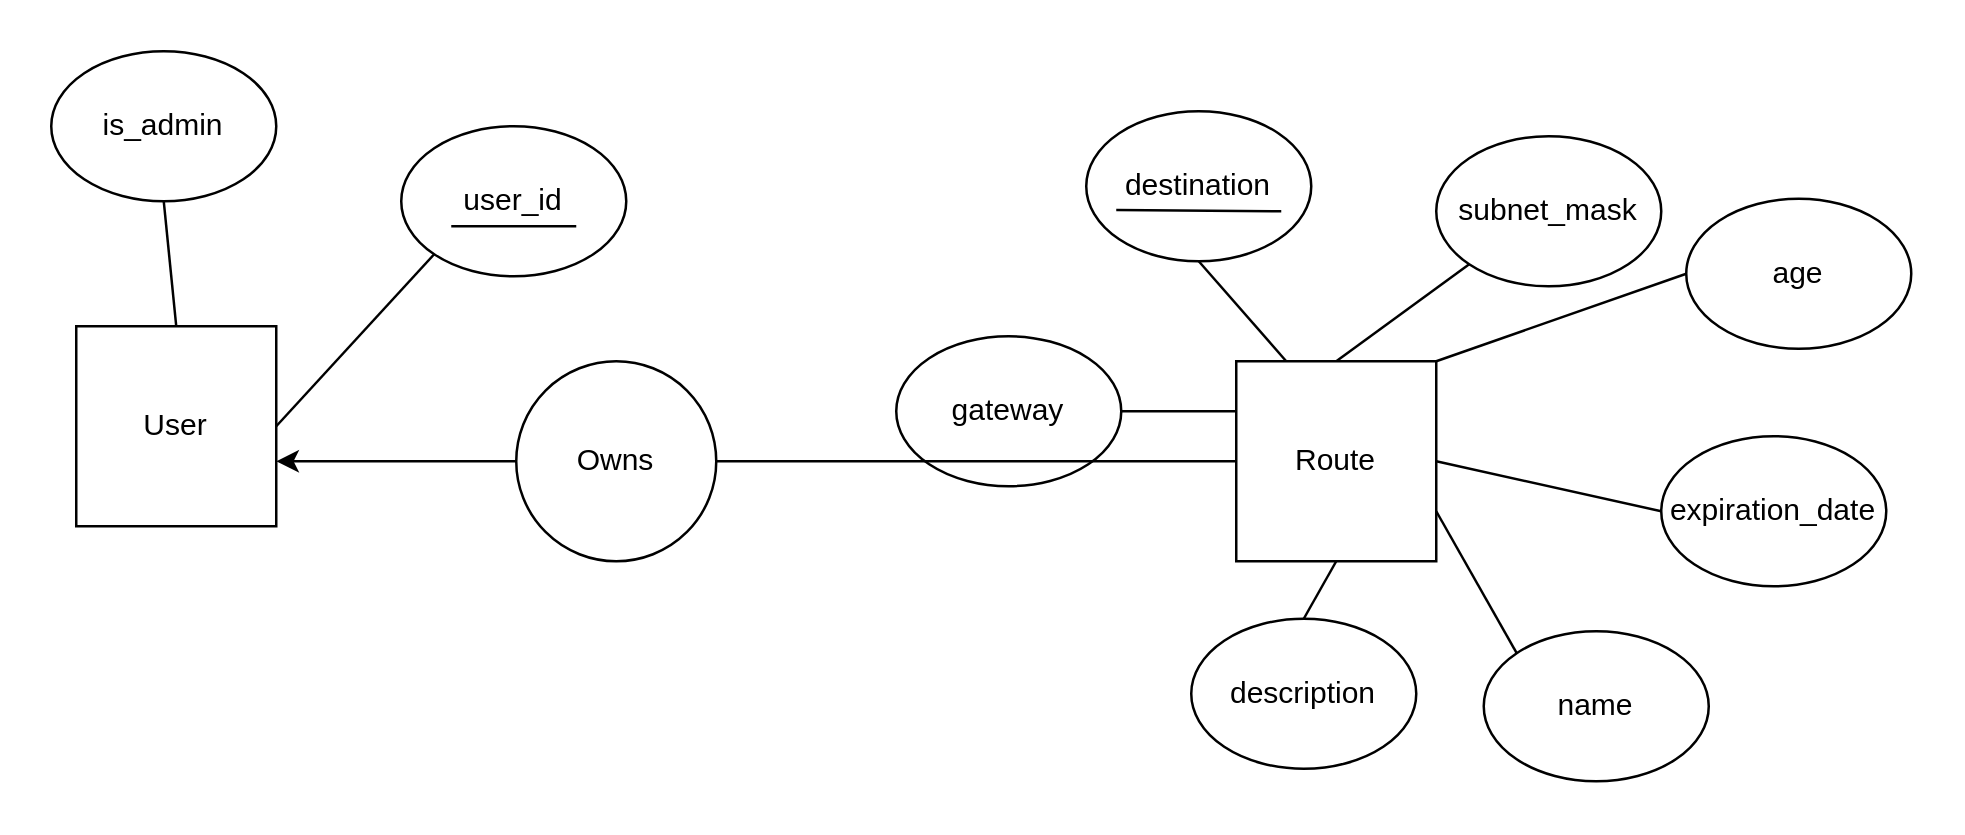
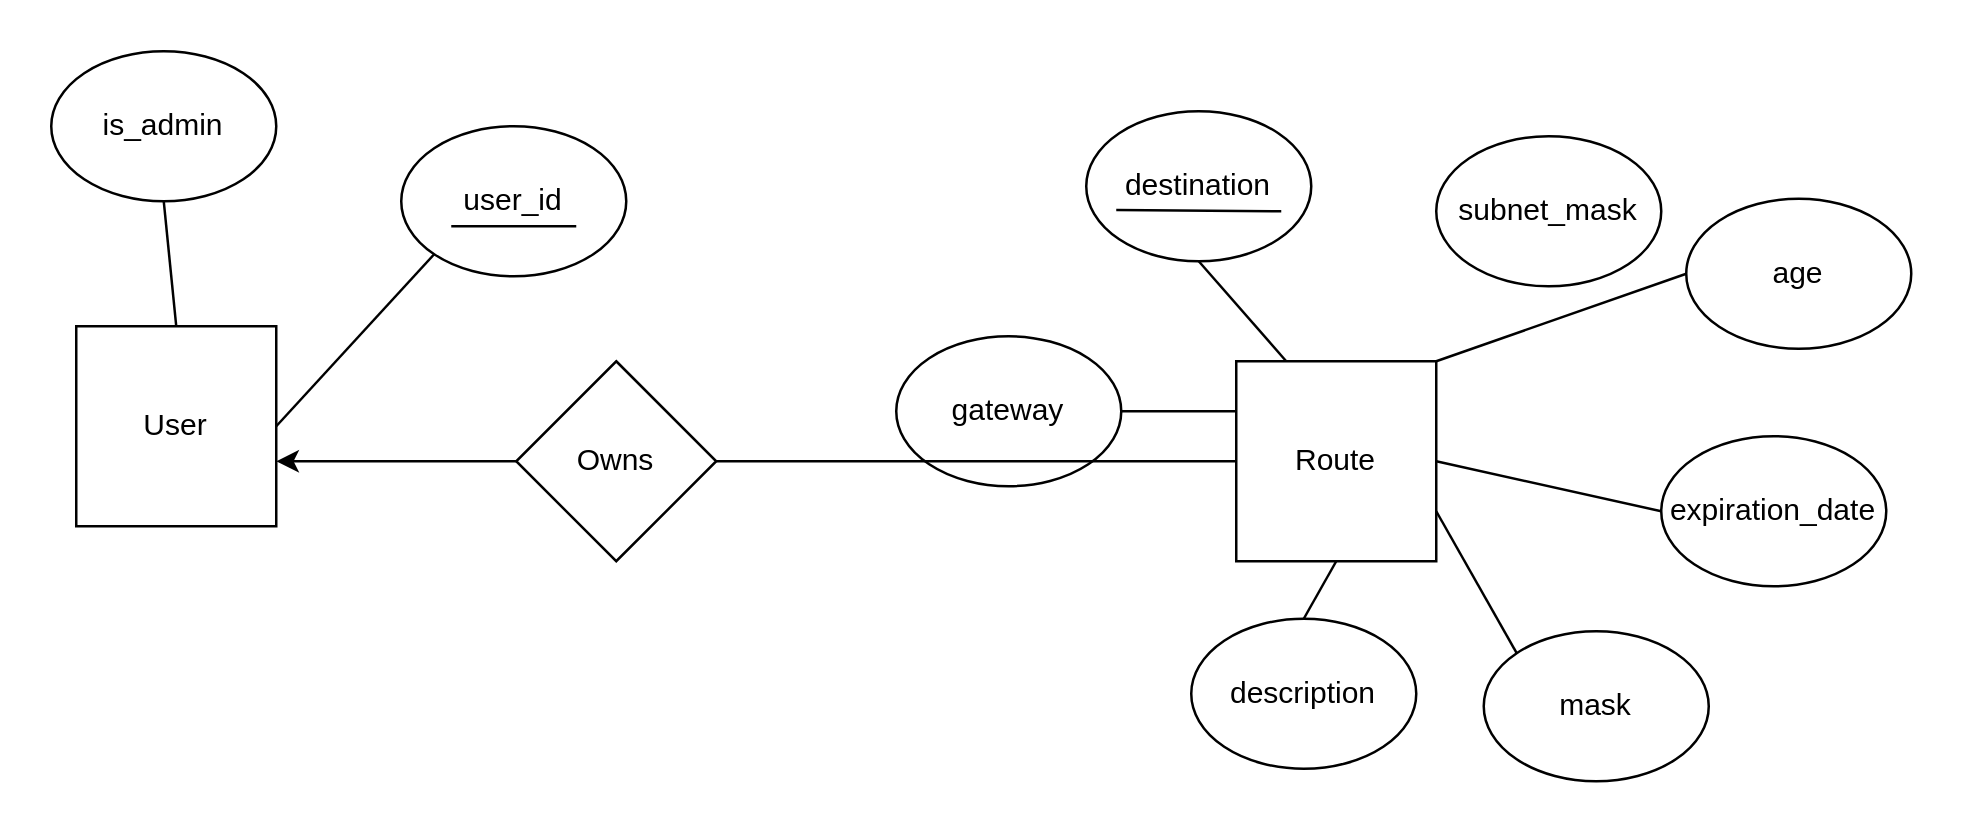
(1403, 313) -> none
(616, 461) -> (616, 461)
(1596, 706) -> (1596, 706)
